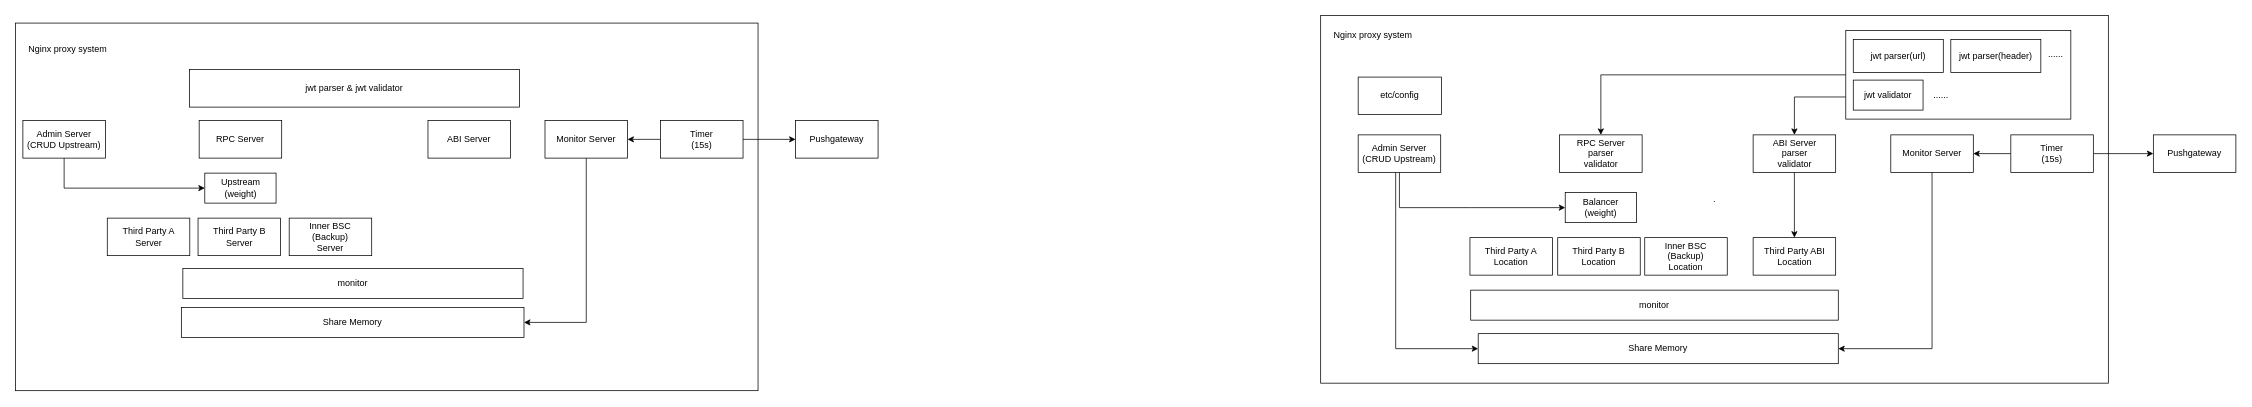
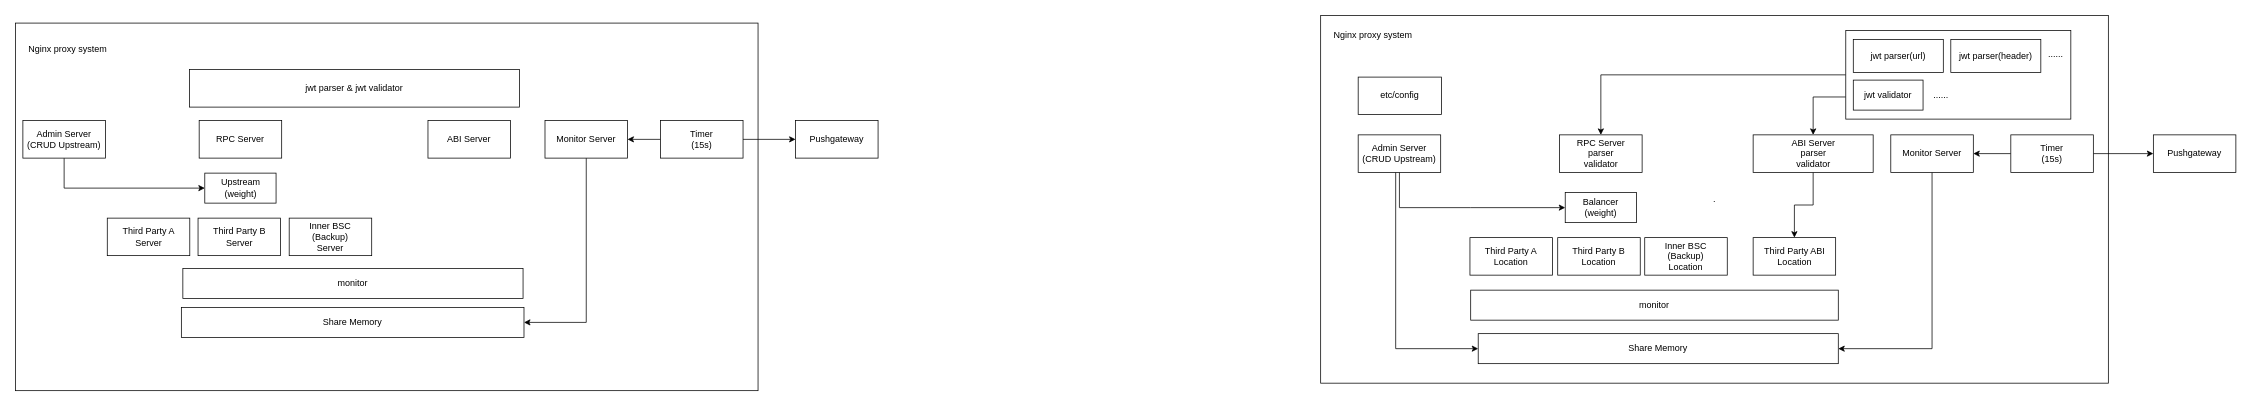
(1794, 153) -> (1813, 153)
